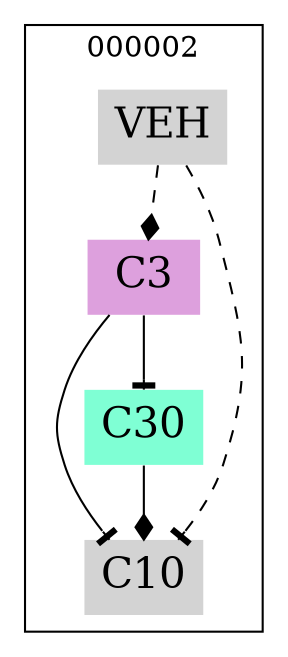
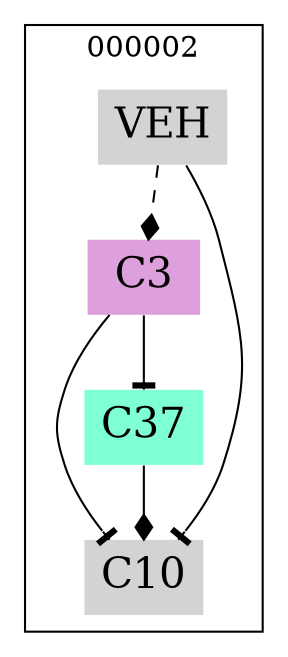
(241, 350) -> (241, 350)
(144, 427) -> (144, 427)
